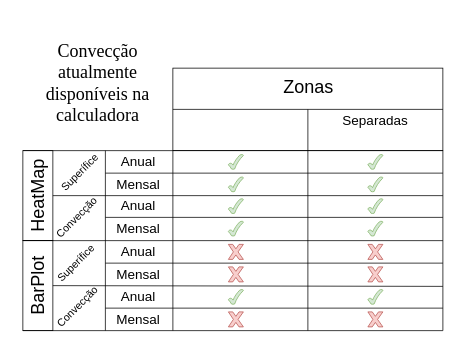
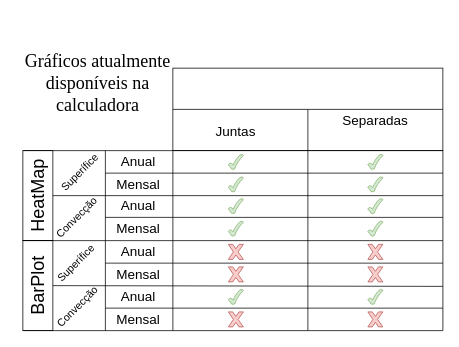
(98, 83) -> (98, 83)
(309, 87) -> none
none -> (236, 132)
